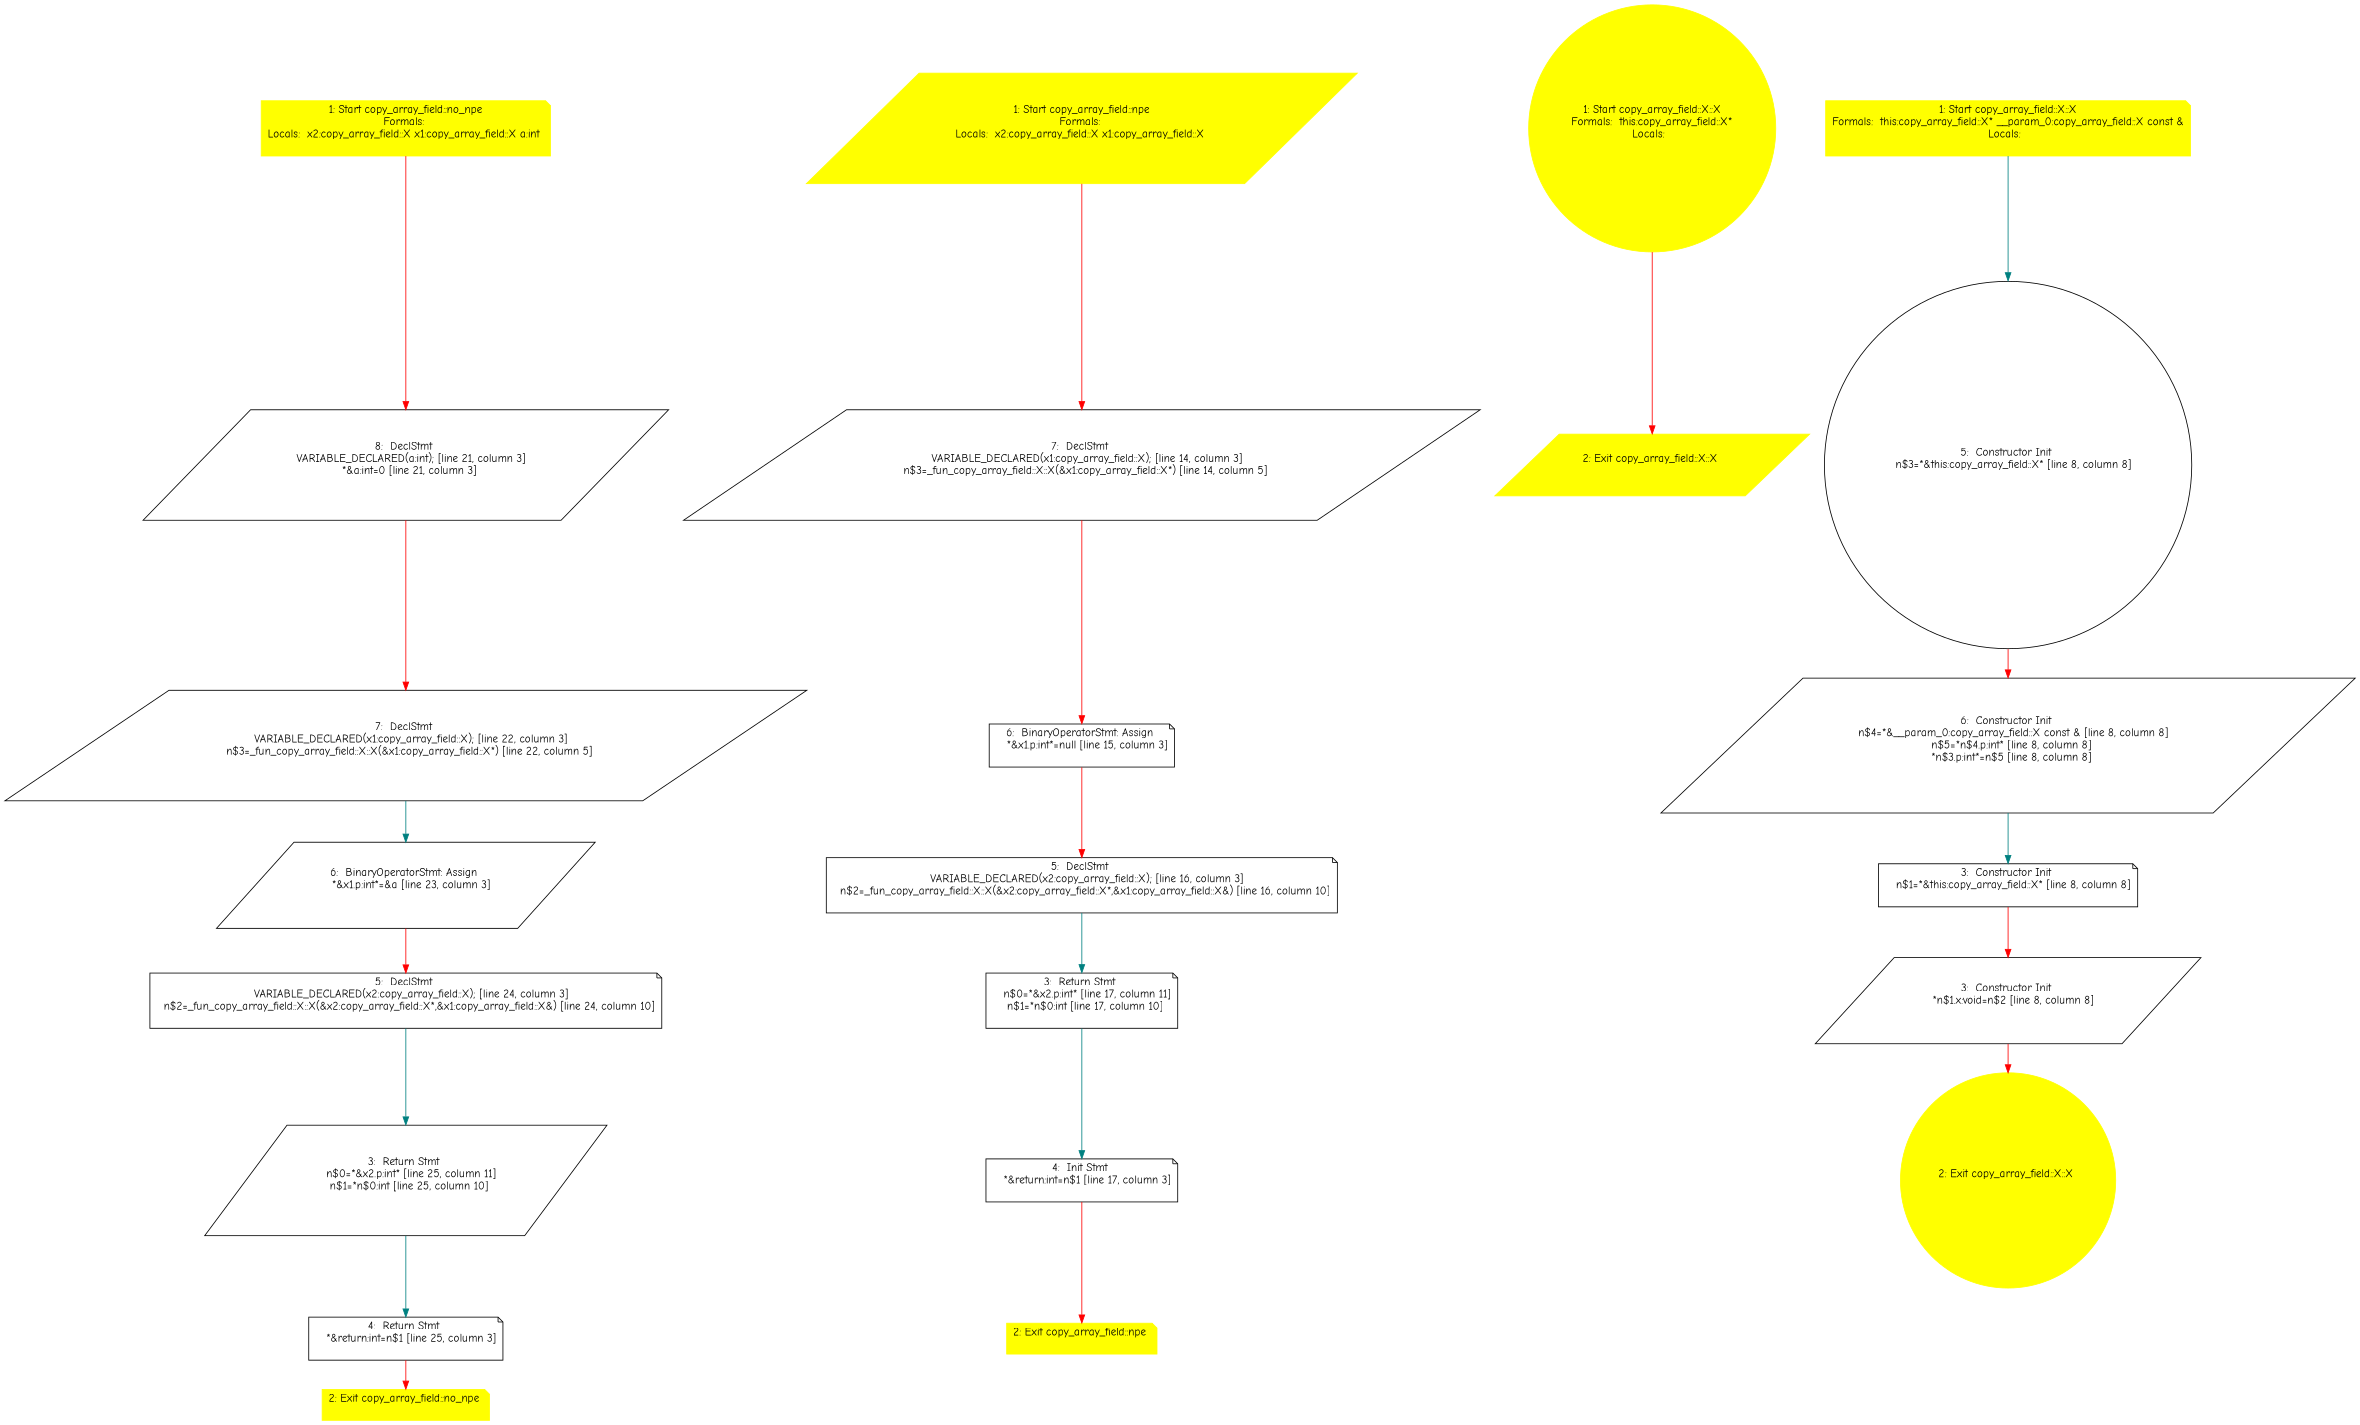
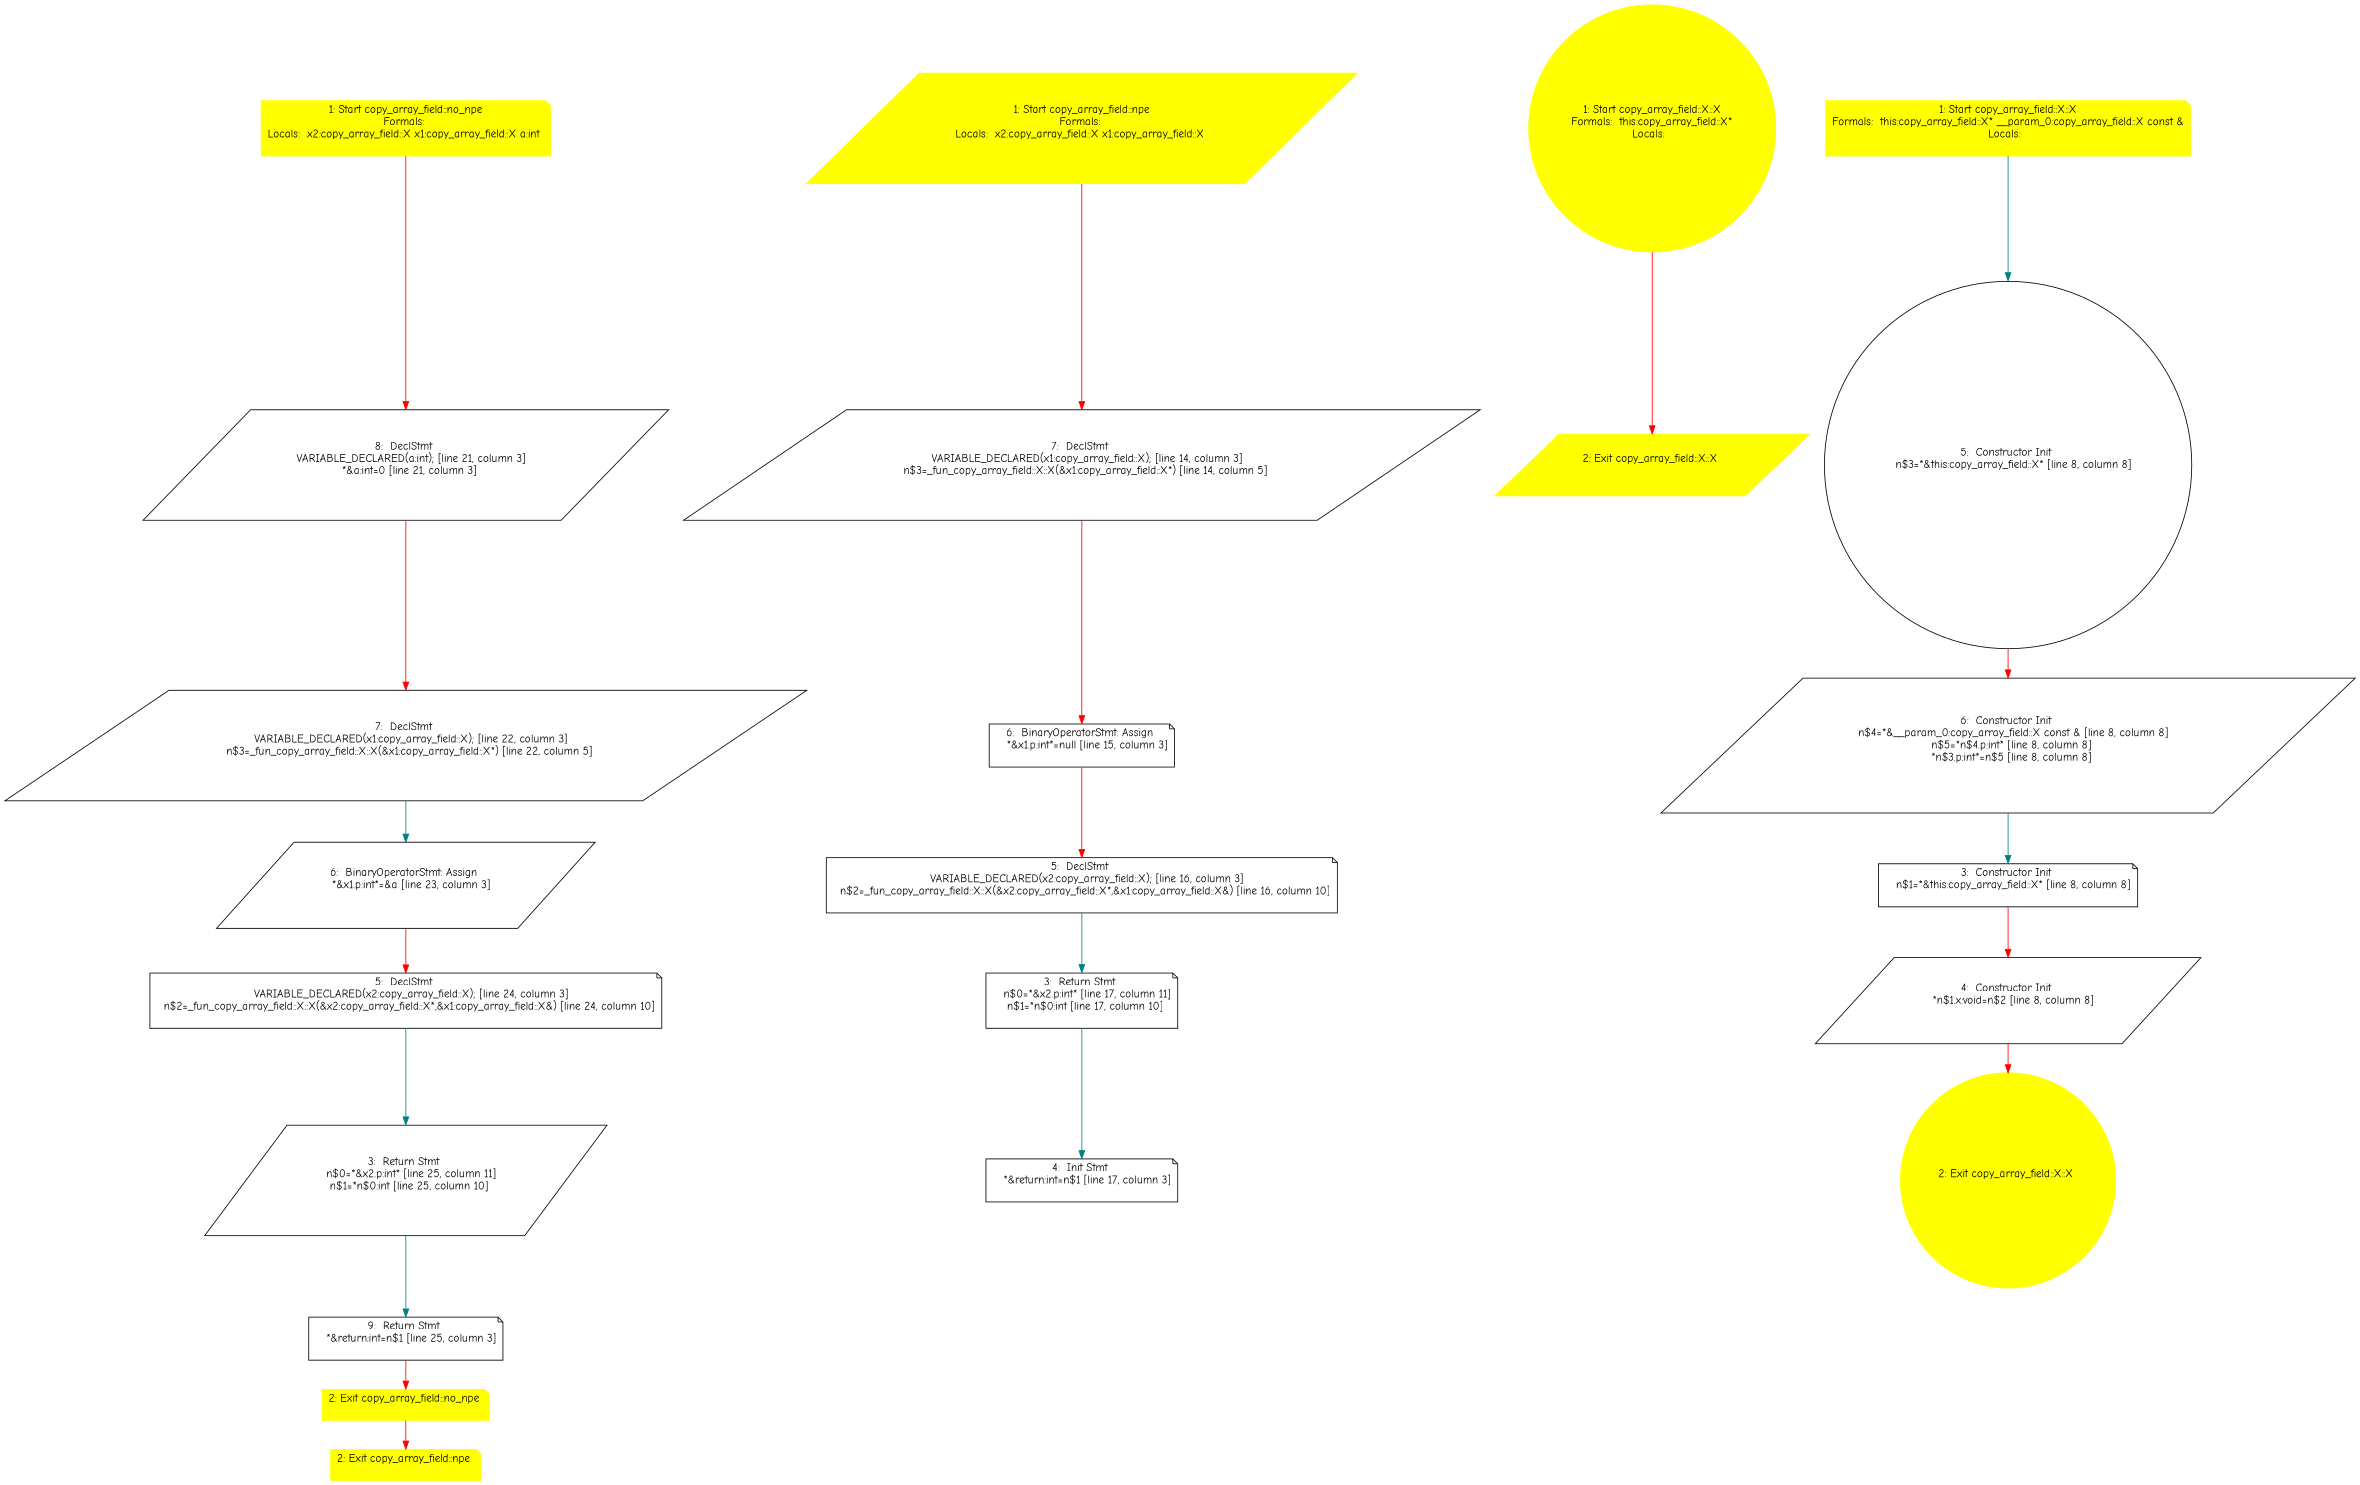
(2008, 1001) -> (2008, 1001)
(1082, 1258) -> (406, 1431)
(406, 1339) -> (406, 1339)
